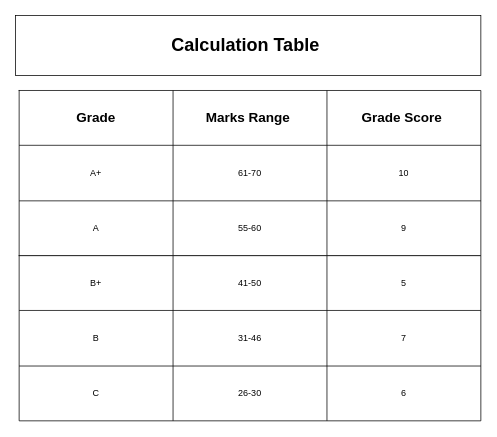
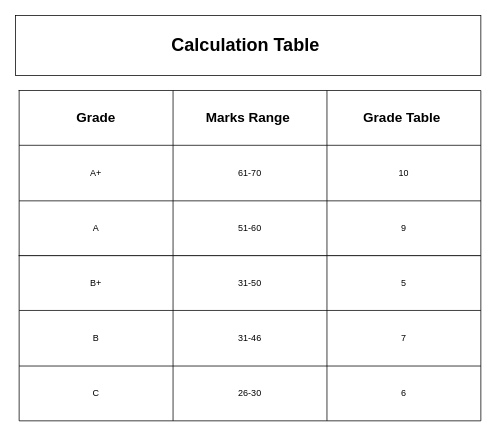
(404, 118) -> (404, 118)
(250, 228) -> (250, 228)
(250, 283) -> (250, 283)
